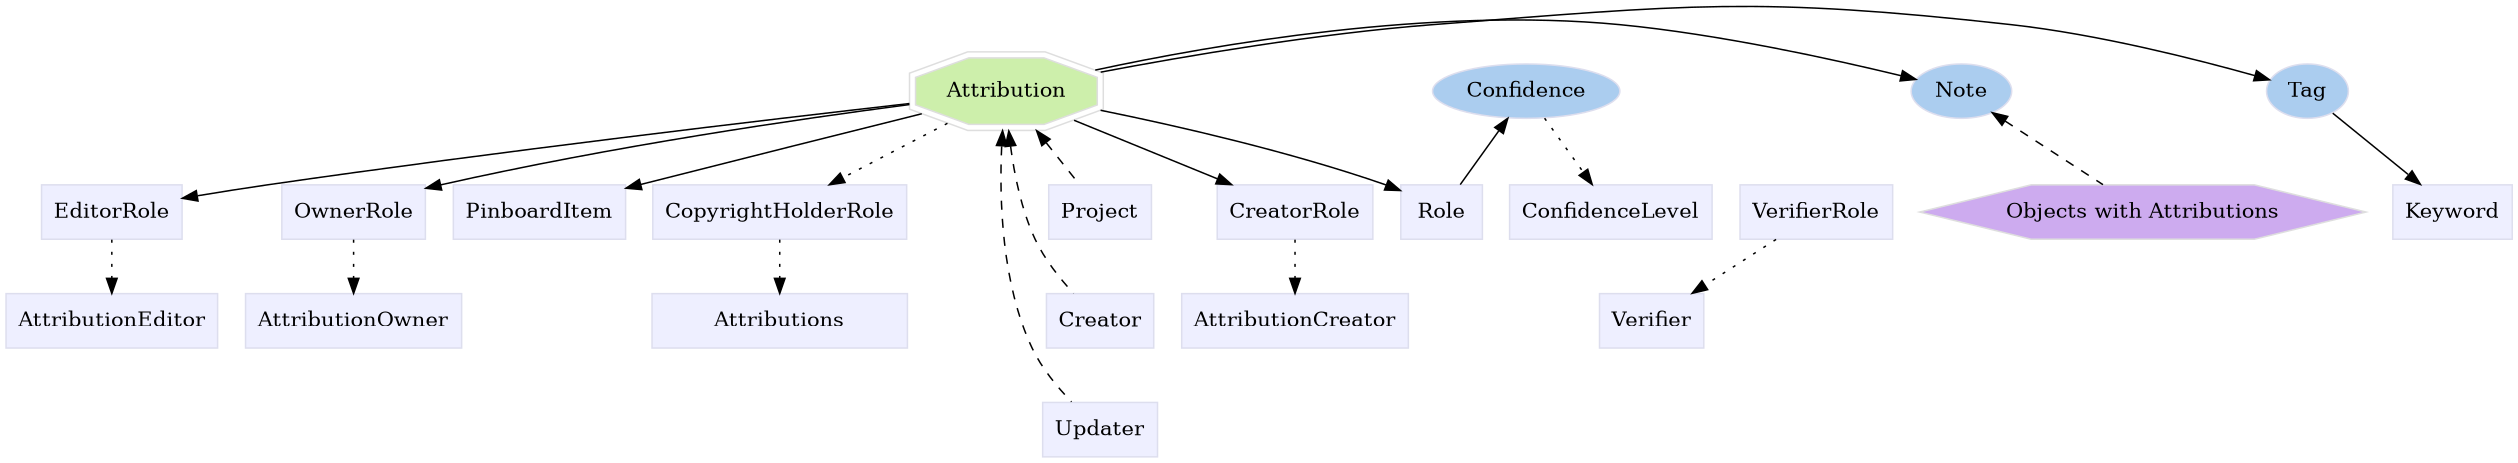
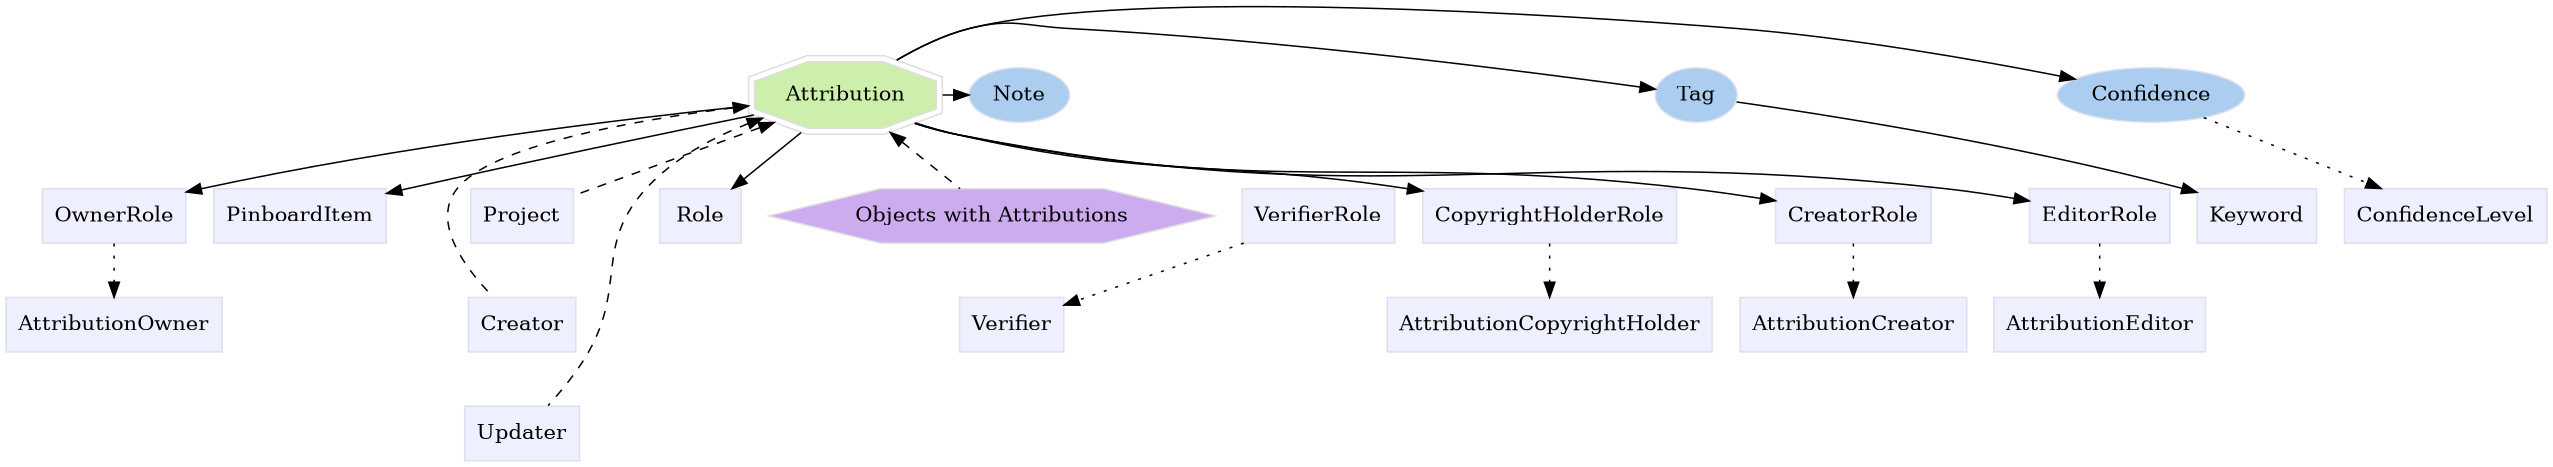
(895, 151) -> (1160, 166)
(2054, 153) -> (931, 165)
(1479, 158) -> (1476, 12)
(780, 321) -> (1550, 325)
